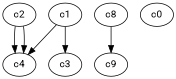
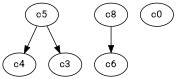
(19, 15) -> none
(65, 15) -> (42, 15)
(111, 65) -> (111, 65)
